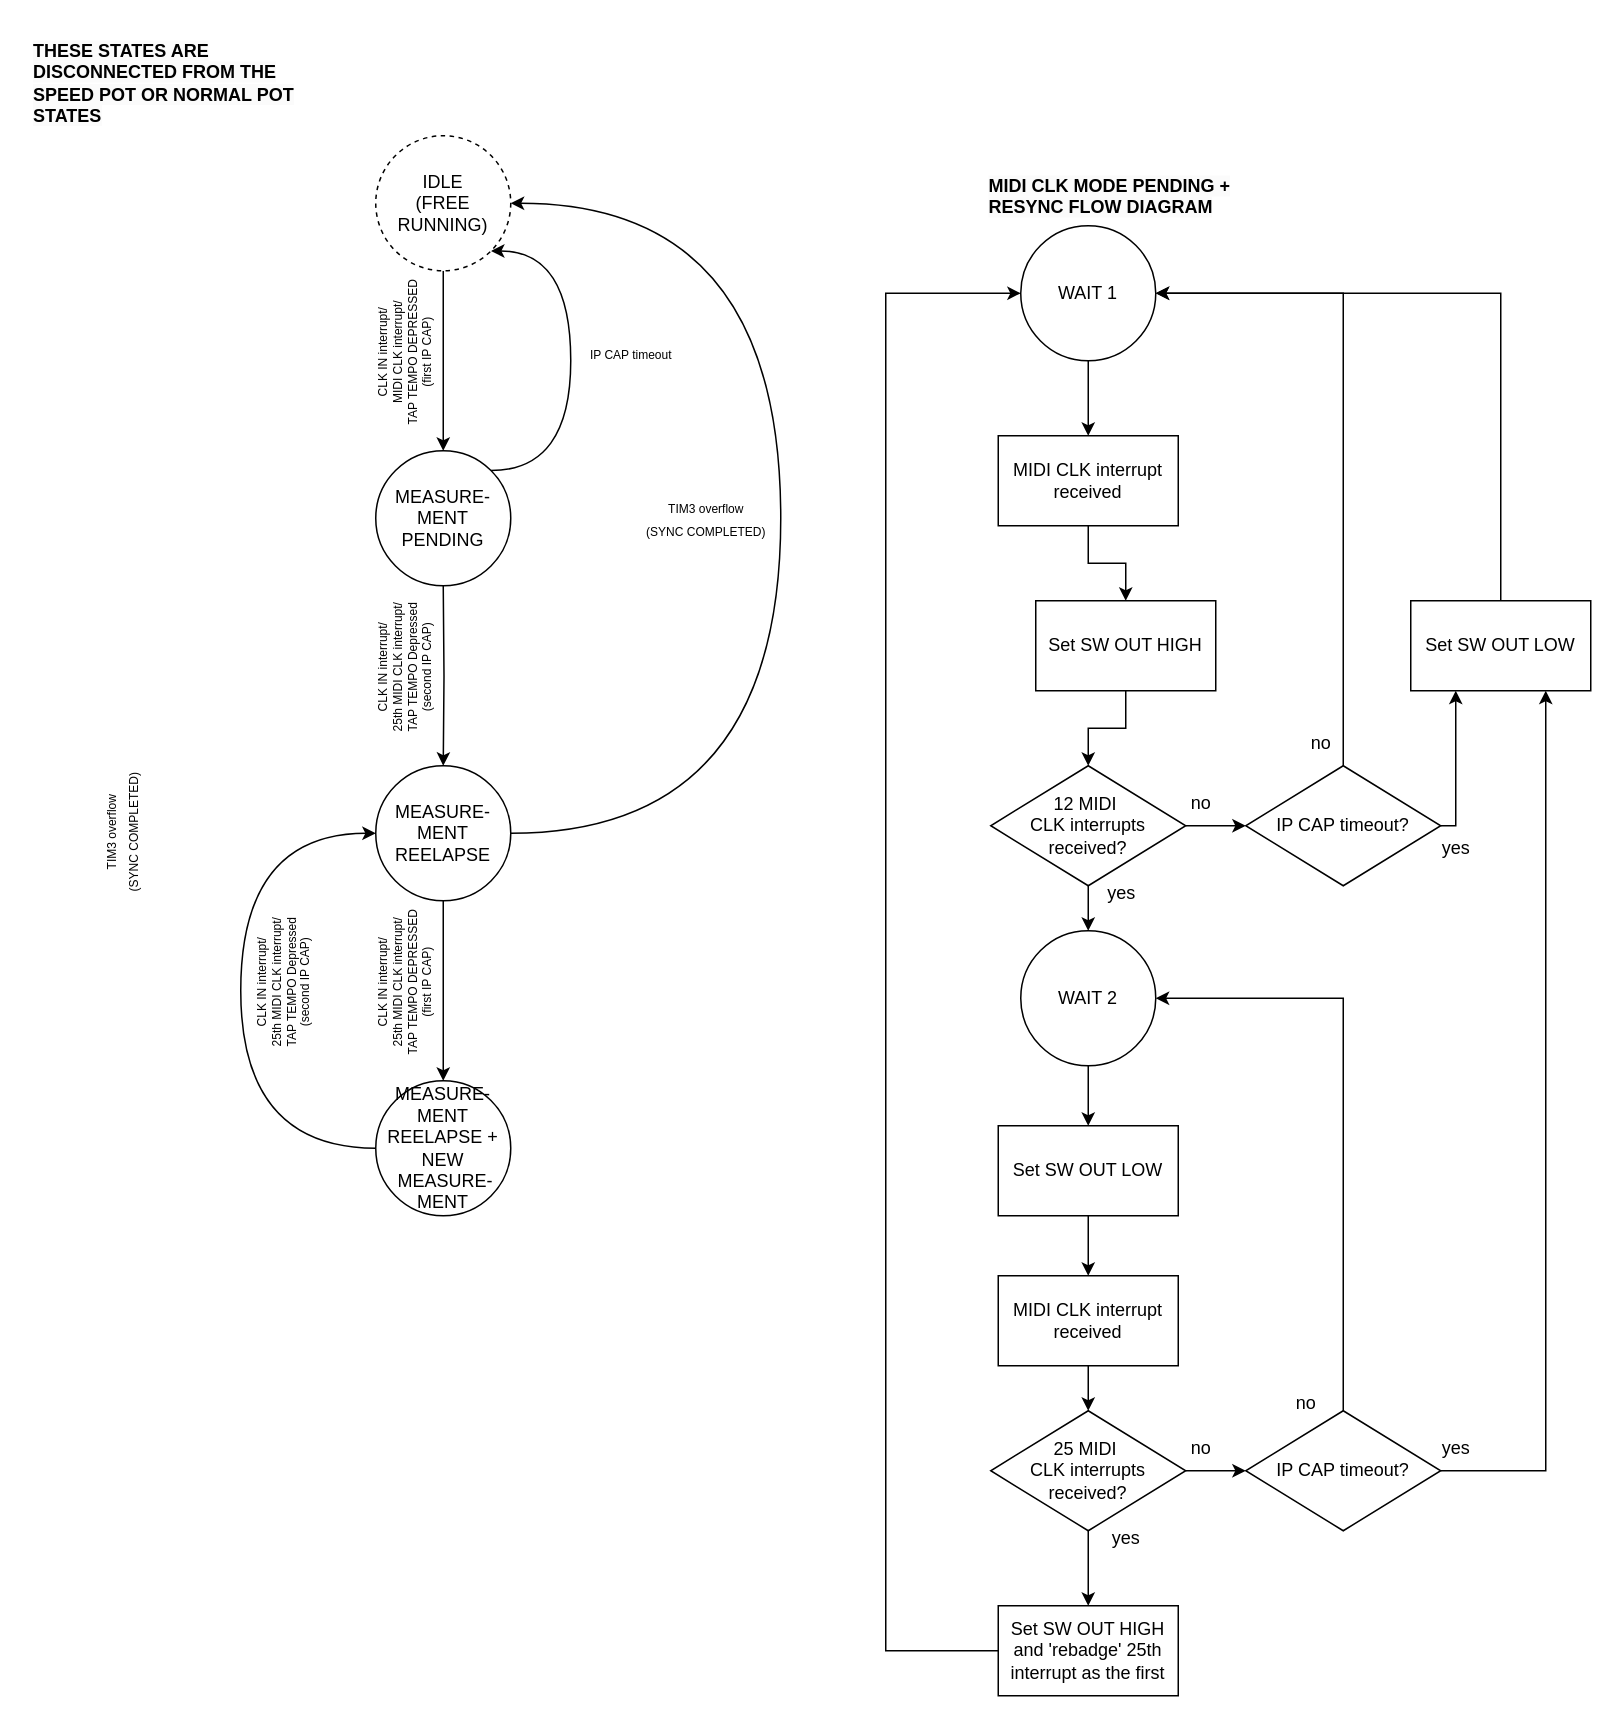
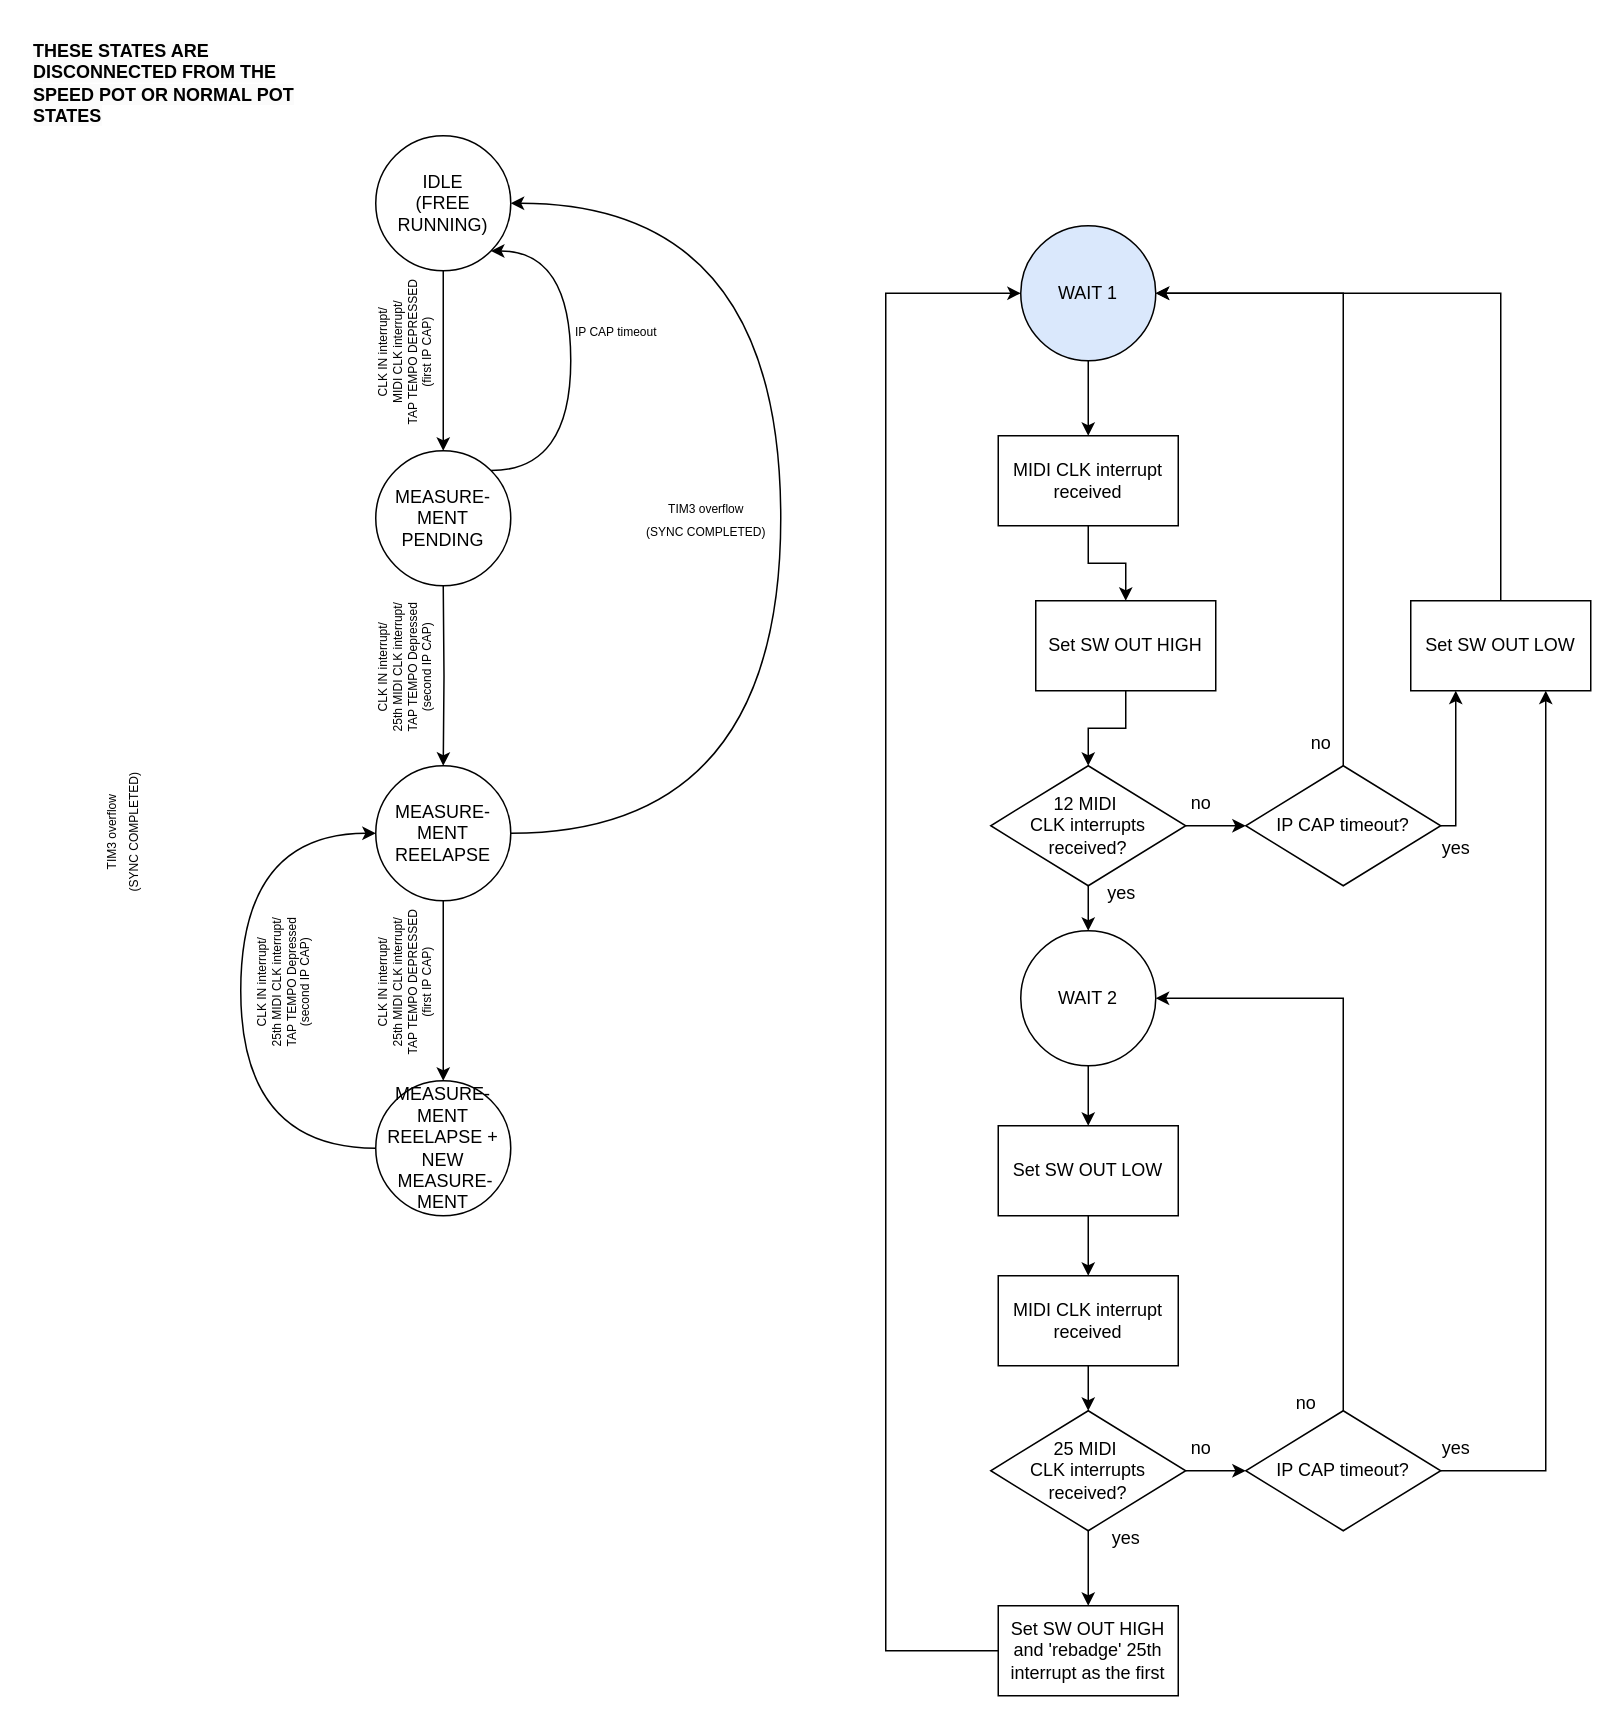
(1121, 196) -> none
(443, 203) -> (443, 203)
(1088, 293) -> (1088, 293)
(631, 353) -> (616, 331)
